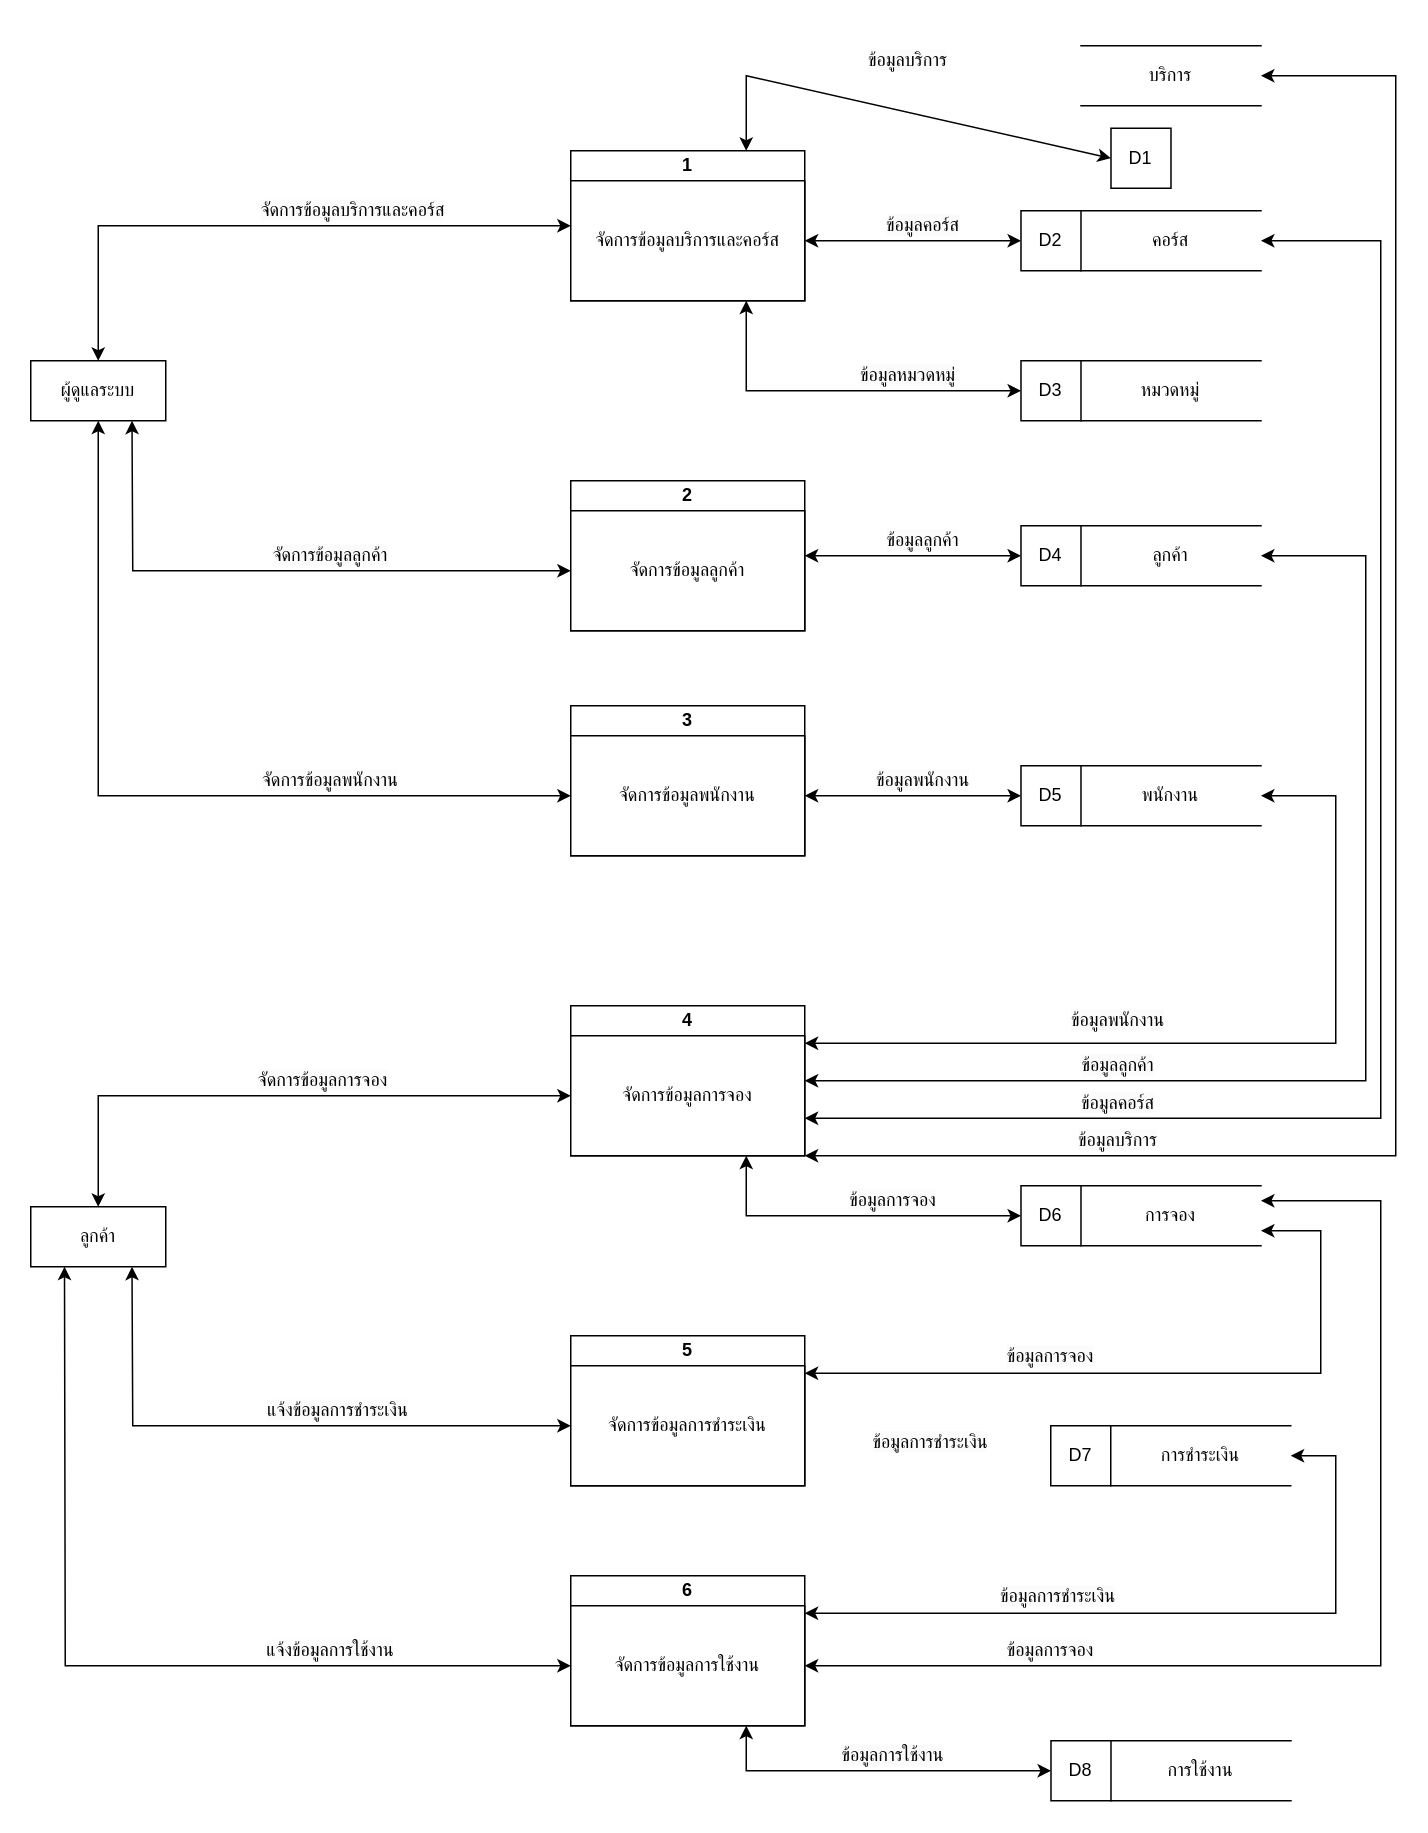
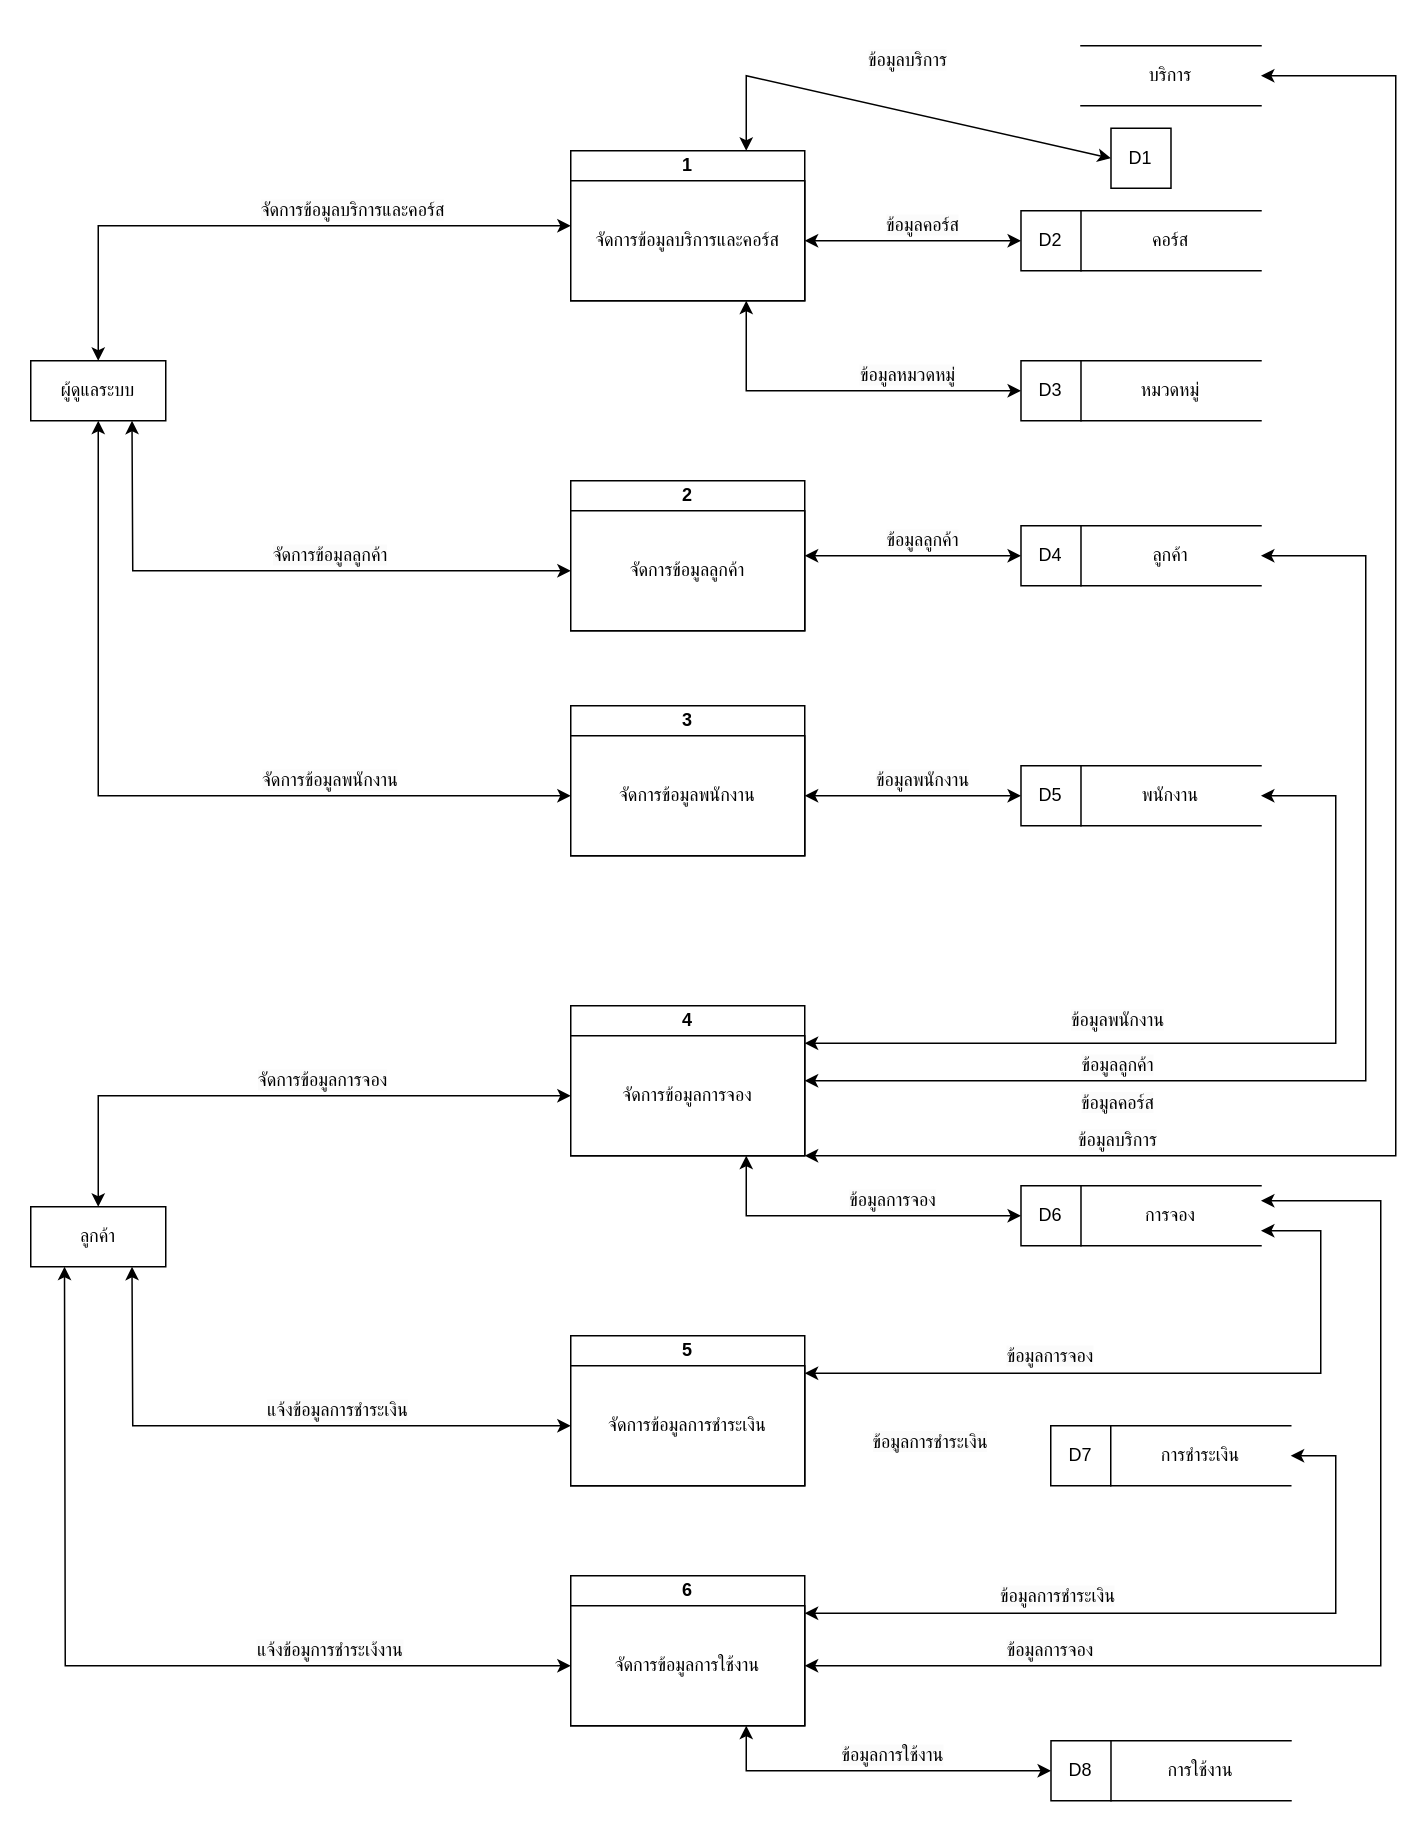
(1381, 908) -> none
(331, 1651) -> (331, 1651)
